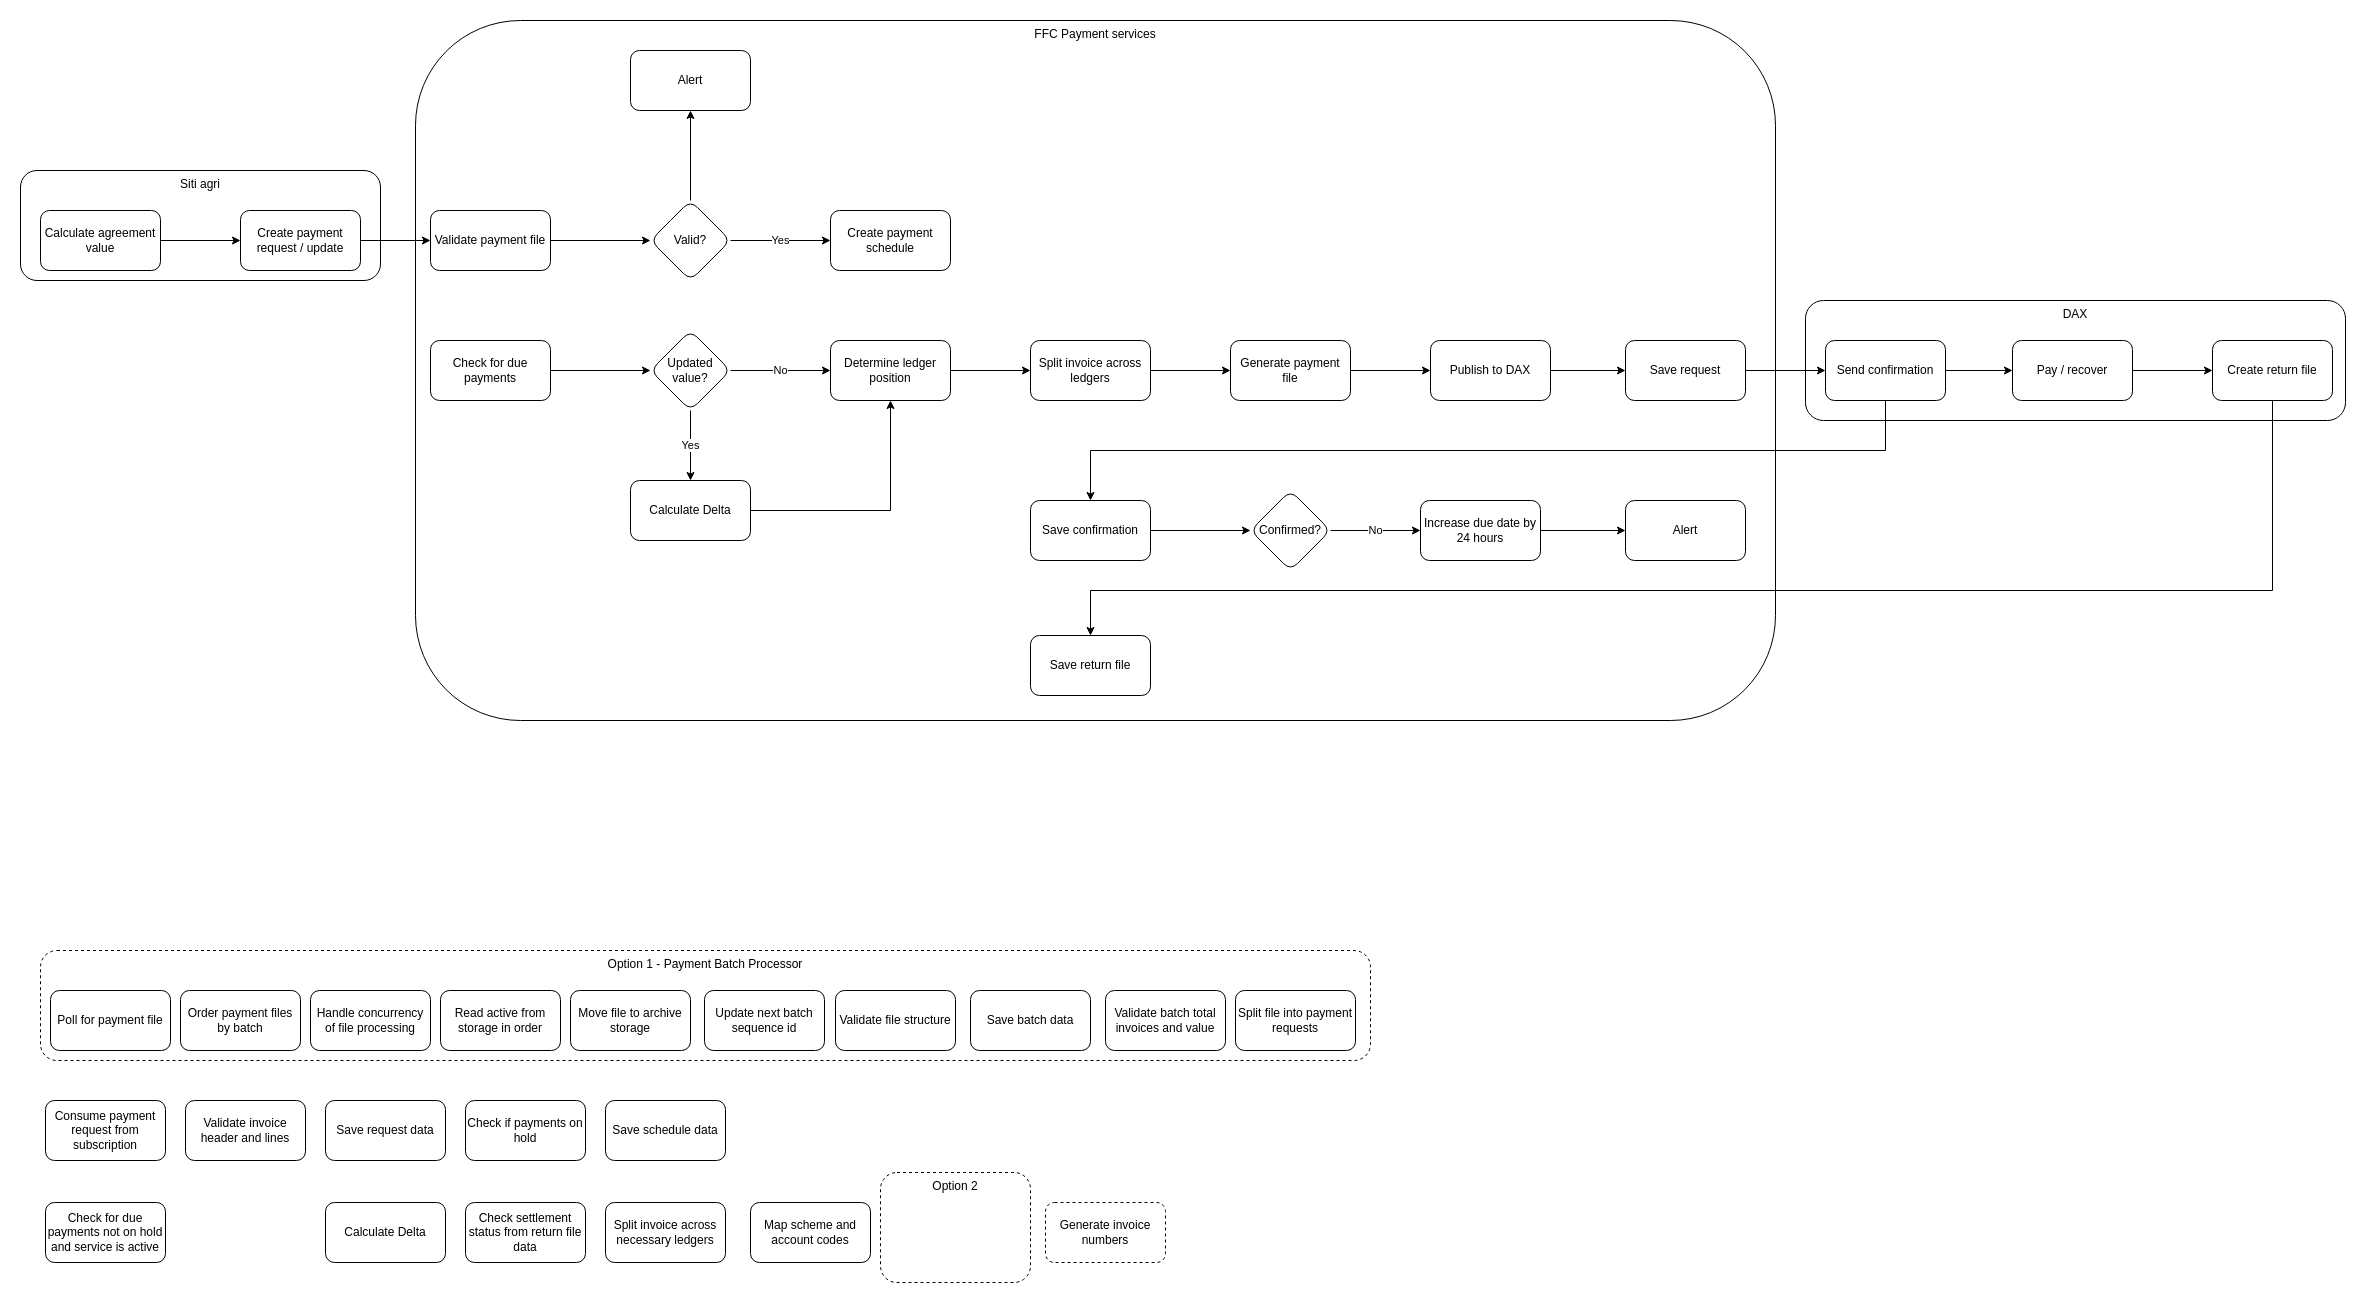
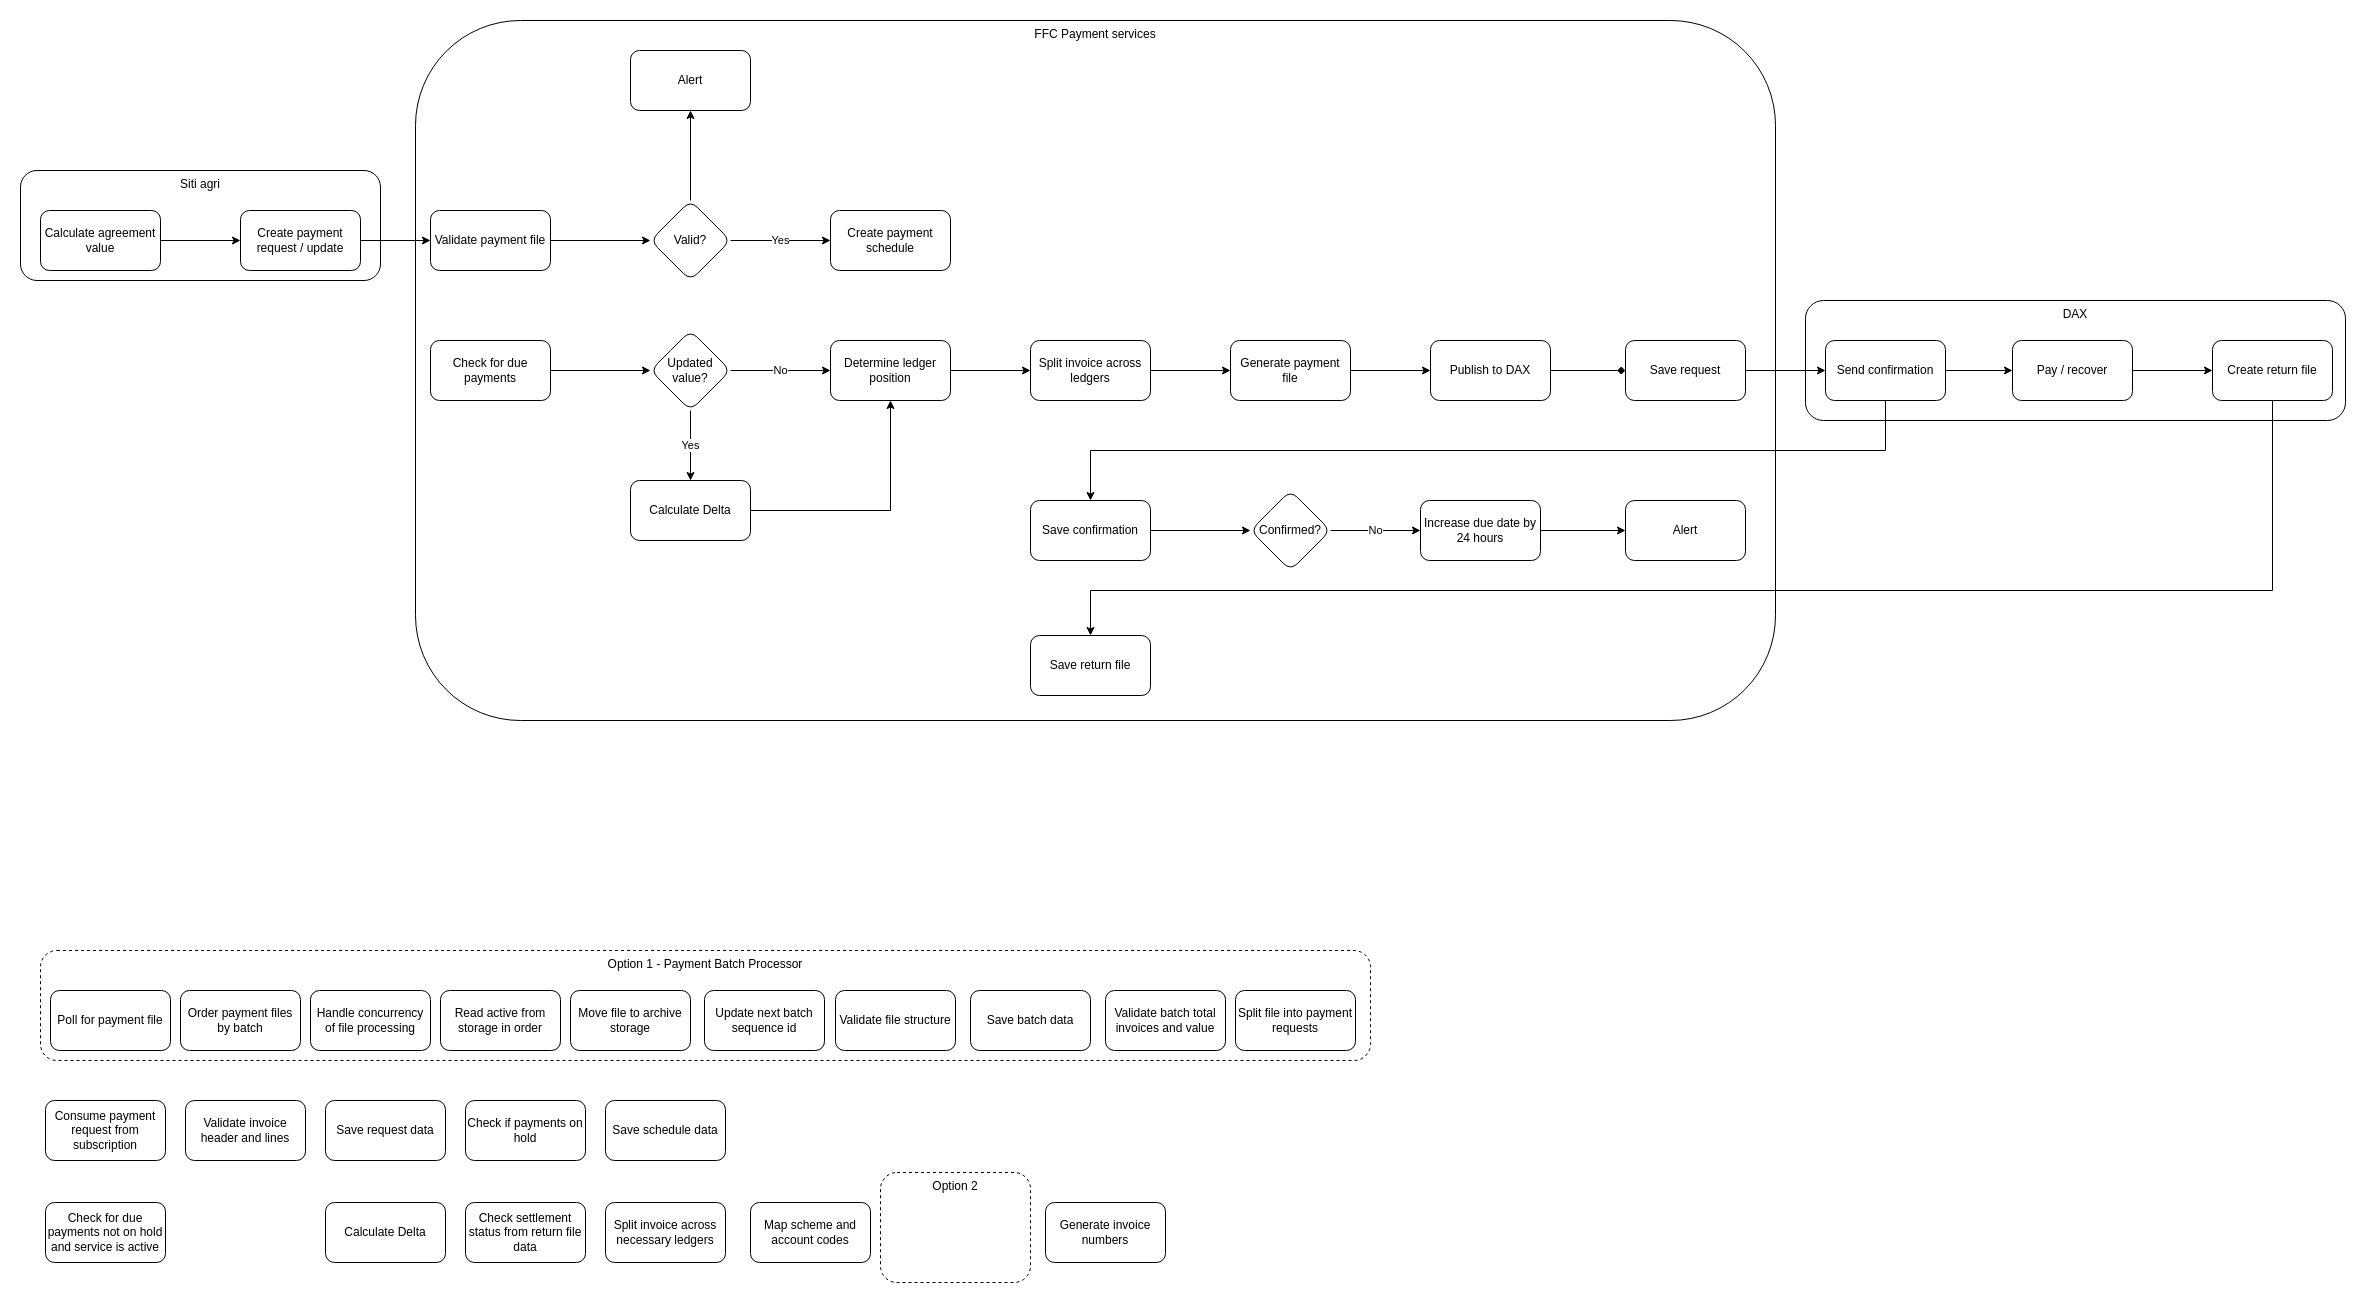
(1617, 371) -> (1617, 371)
(1106, 1233) -> (1106, 1233)
